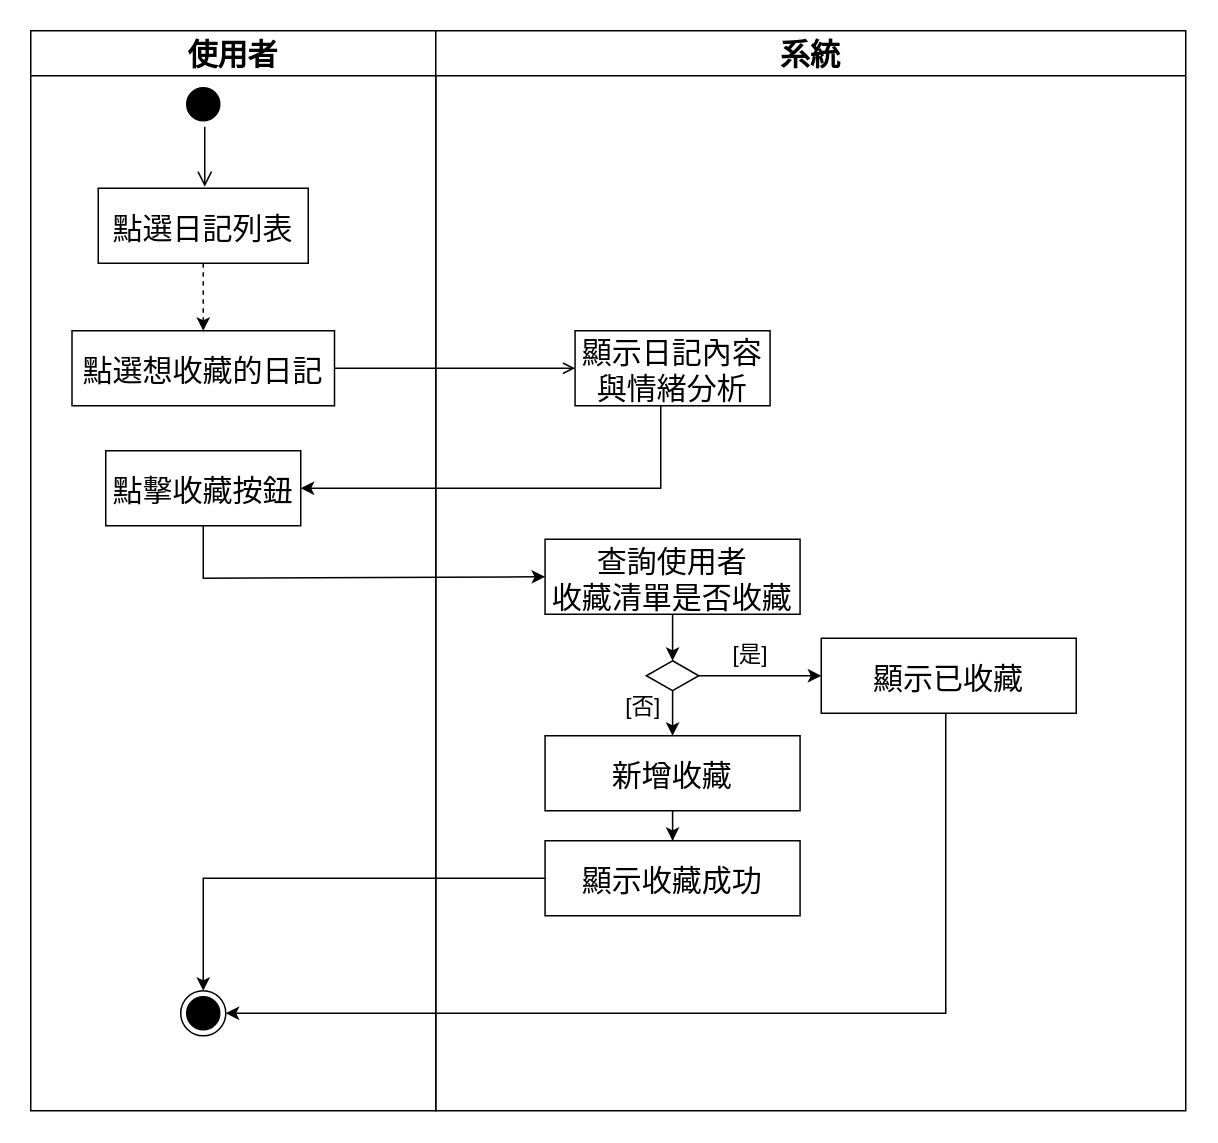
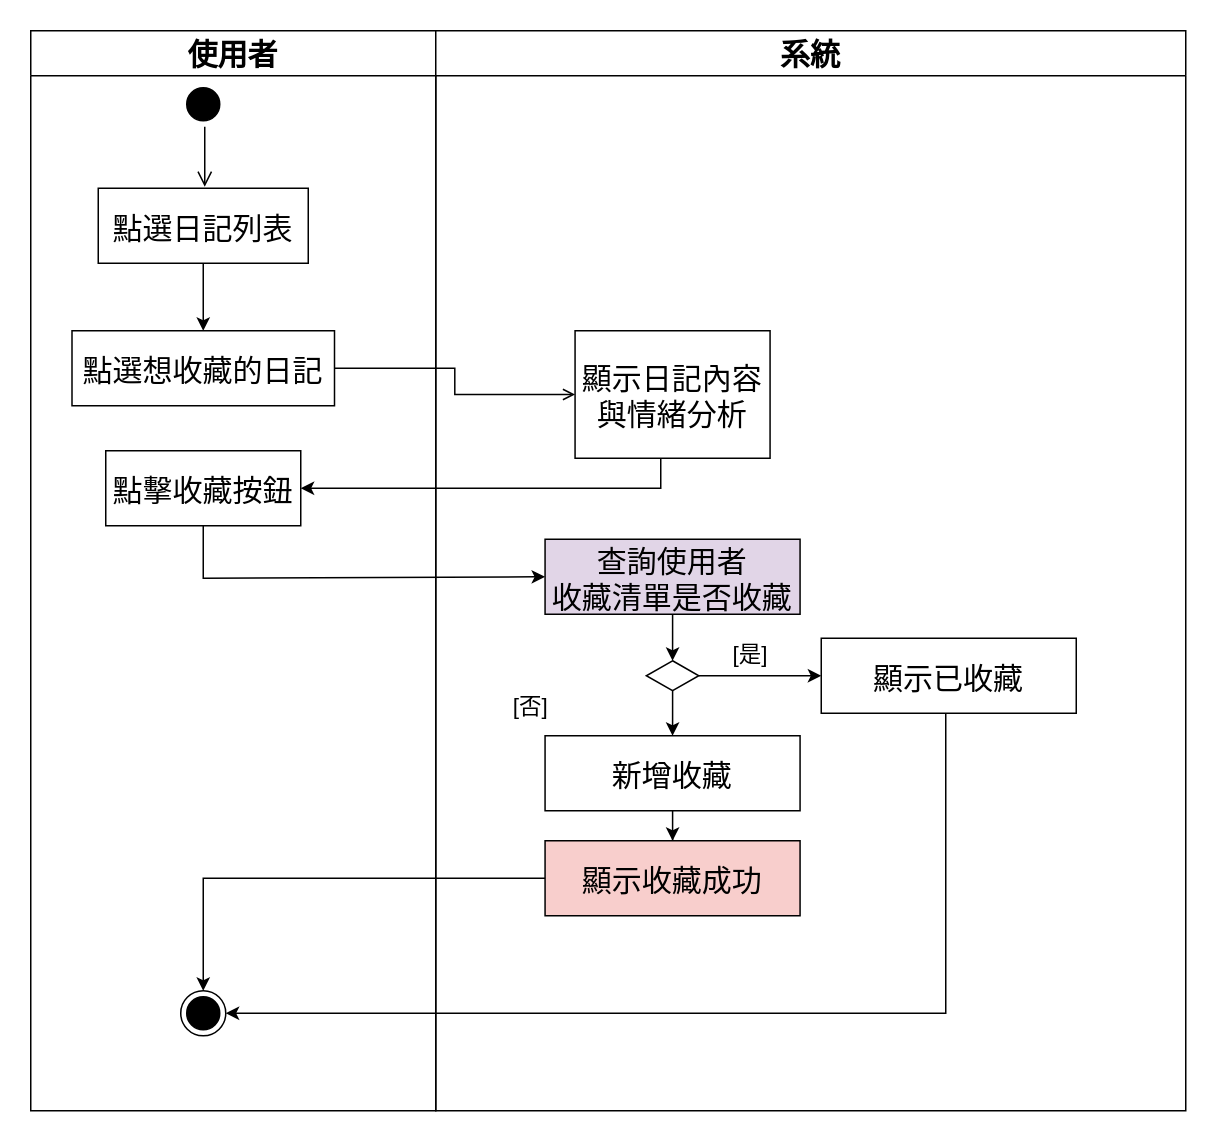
(203, 291) -> (203, 291)
(673, 368) -> (673, 395)
(673, 577) -> (673, 577)
(644, 706) -> (531, 706)
(673, 878) -> (673, 878)
